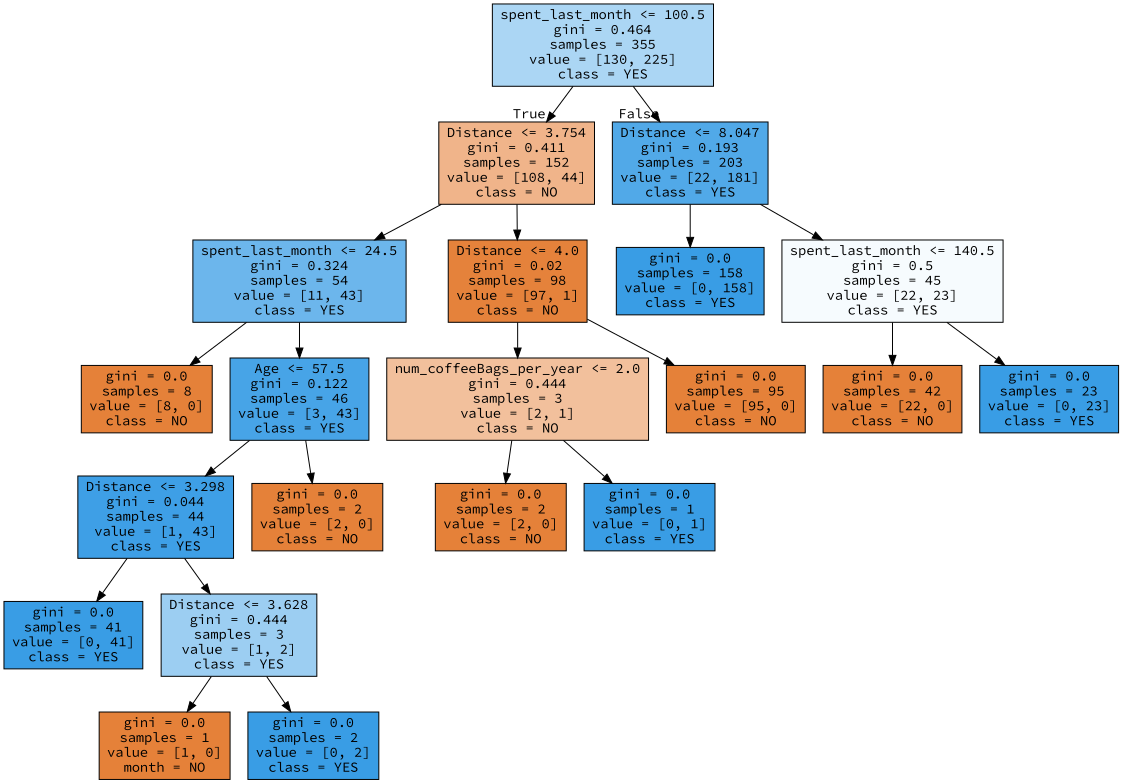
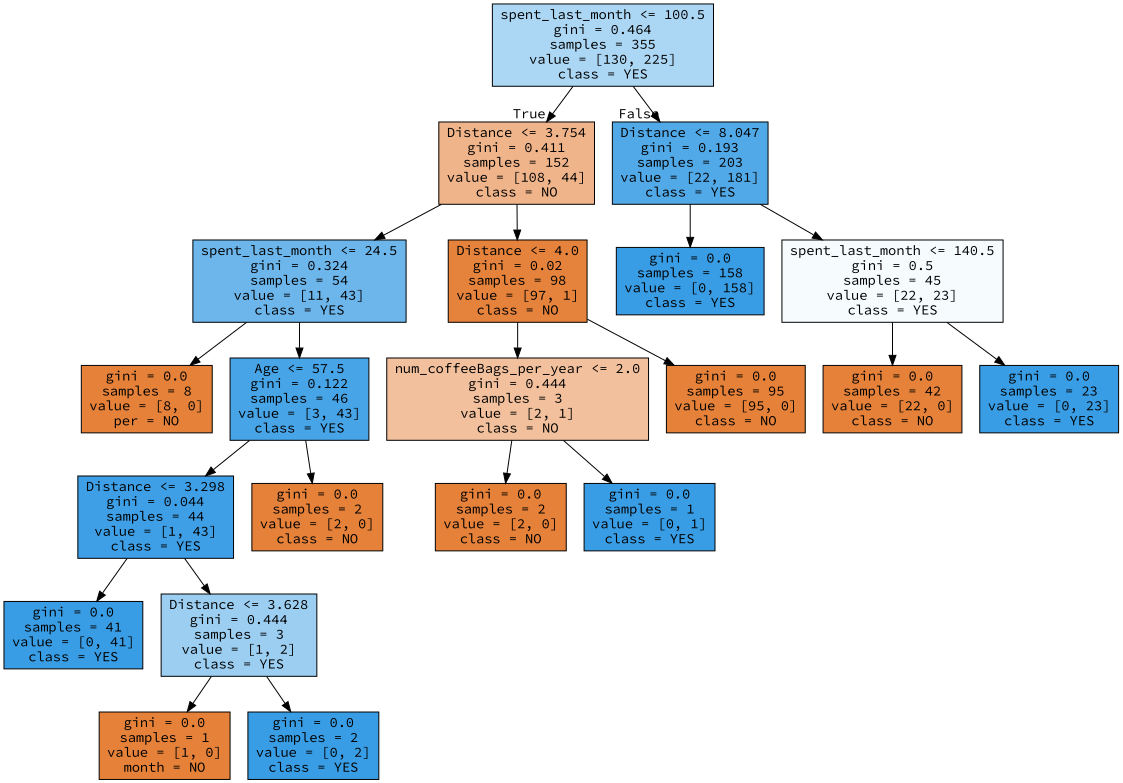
(147, 399) -> (147, 399)
